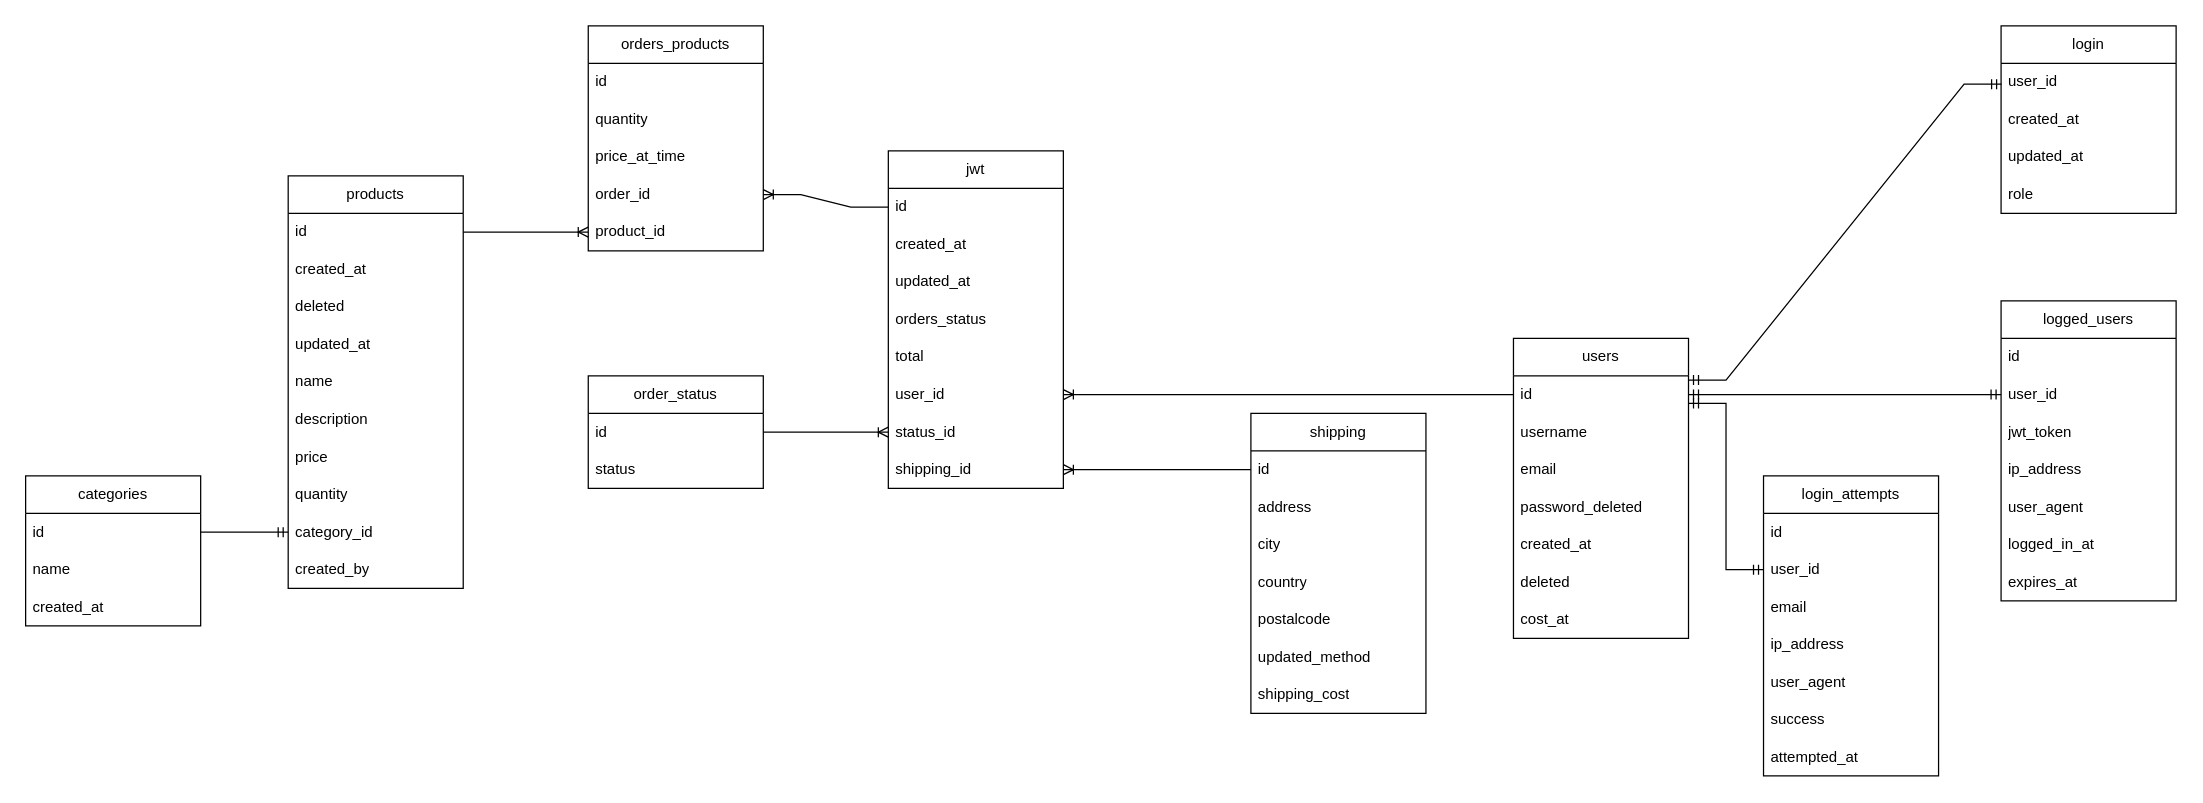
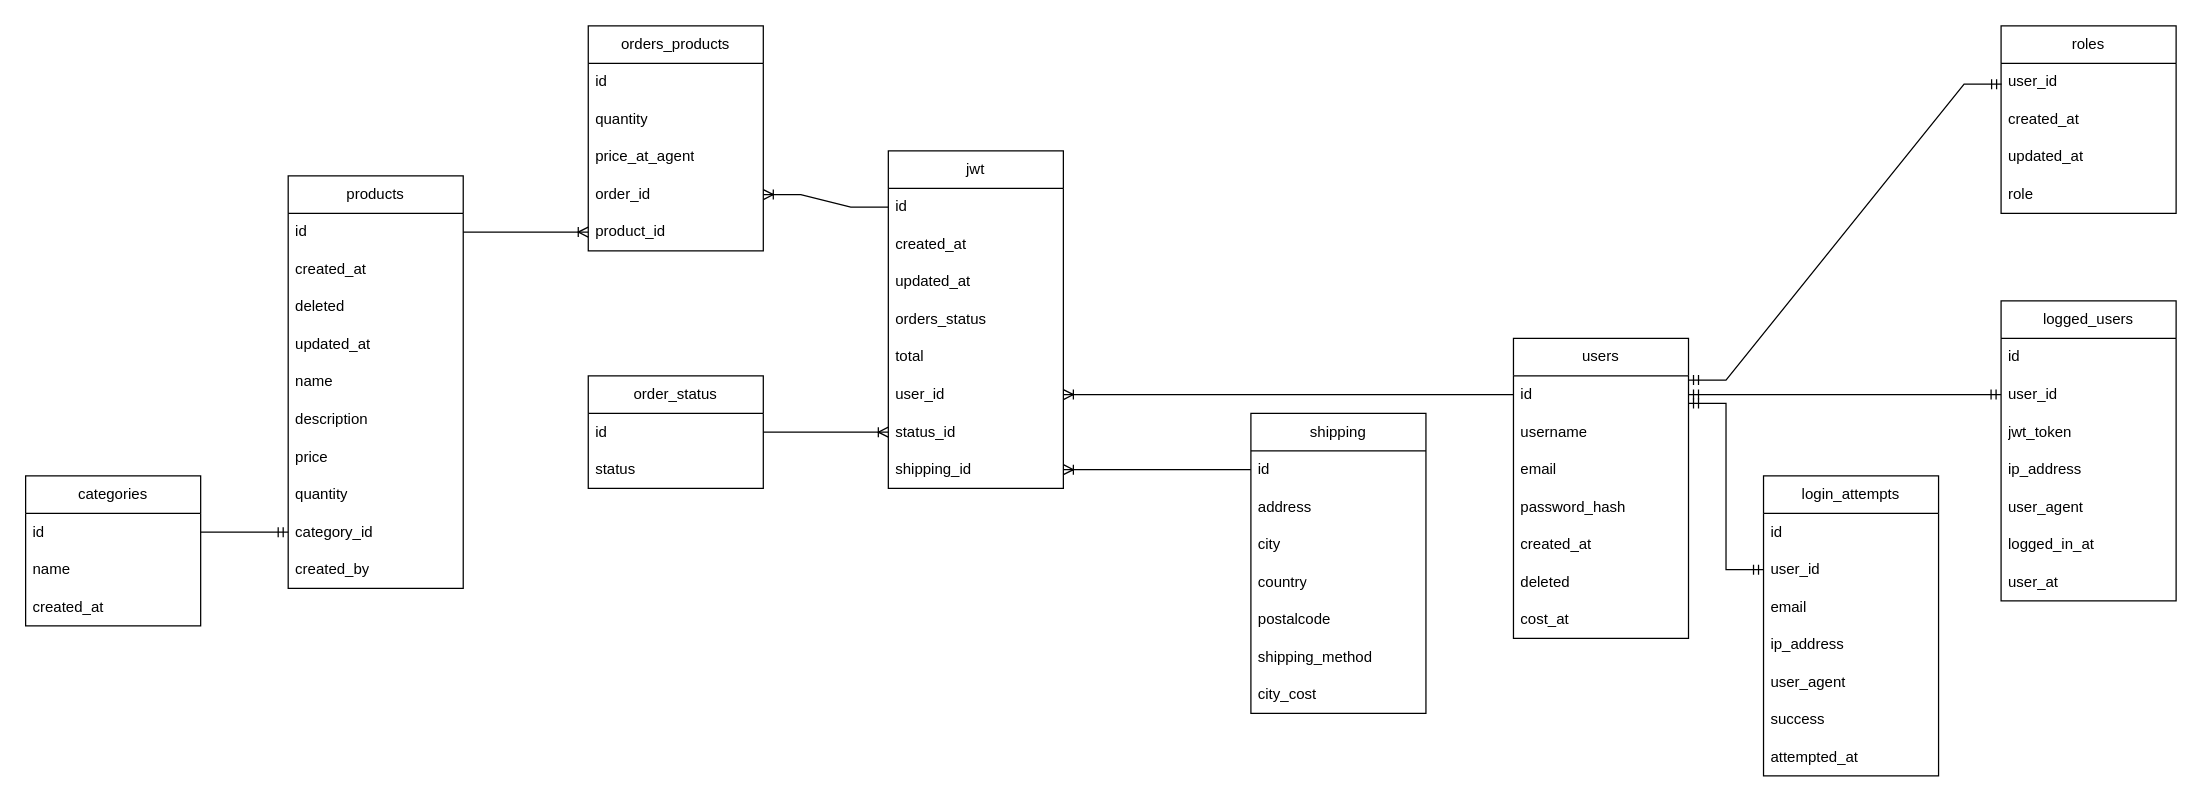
(2088, 44) -> (2088, 44)
(646, 157) -> (652, 157)
(1586, 507) -> (1575, 507)
(2048, 582) -> (2038, 582)
(1317, 657) -> (1317, 657)
(1309, 694) -> (1294, 694)
